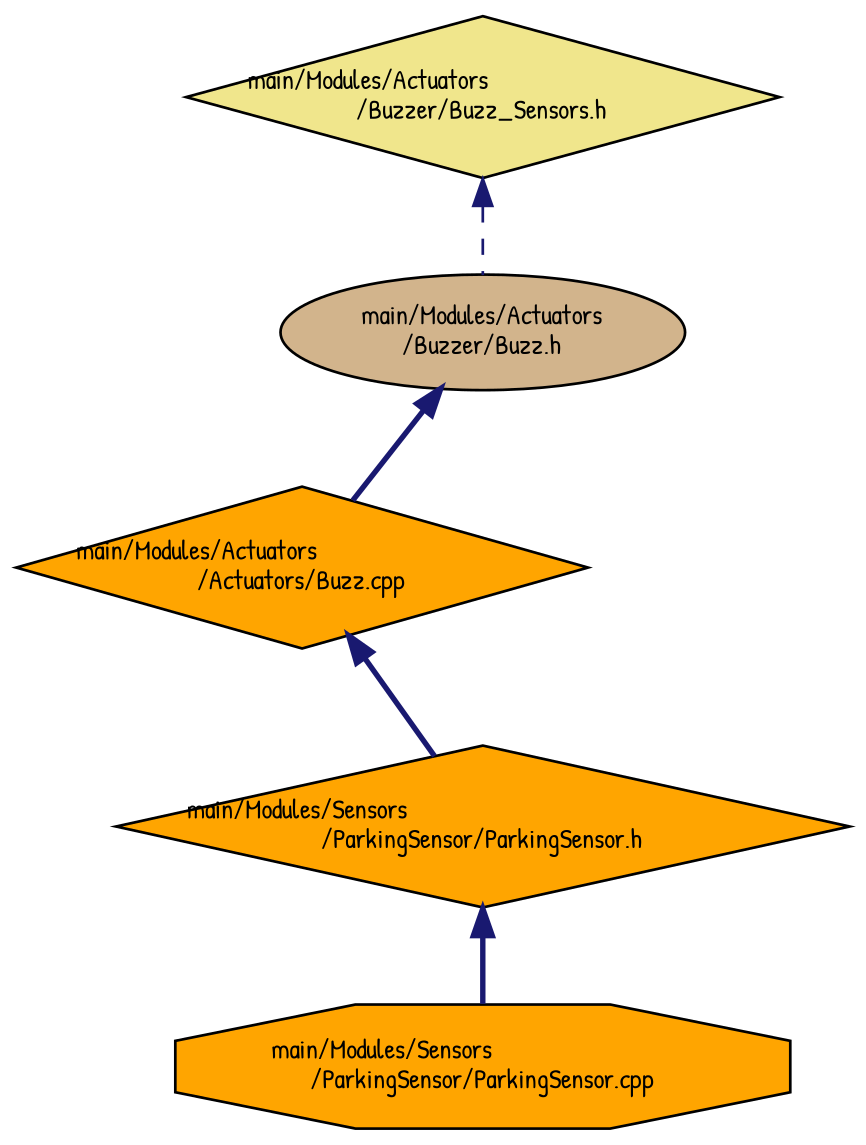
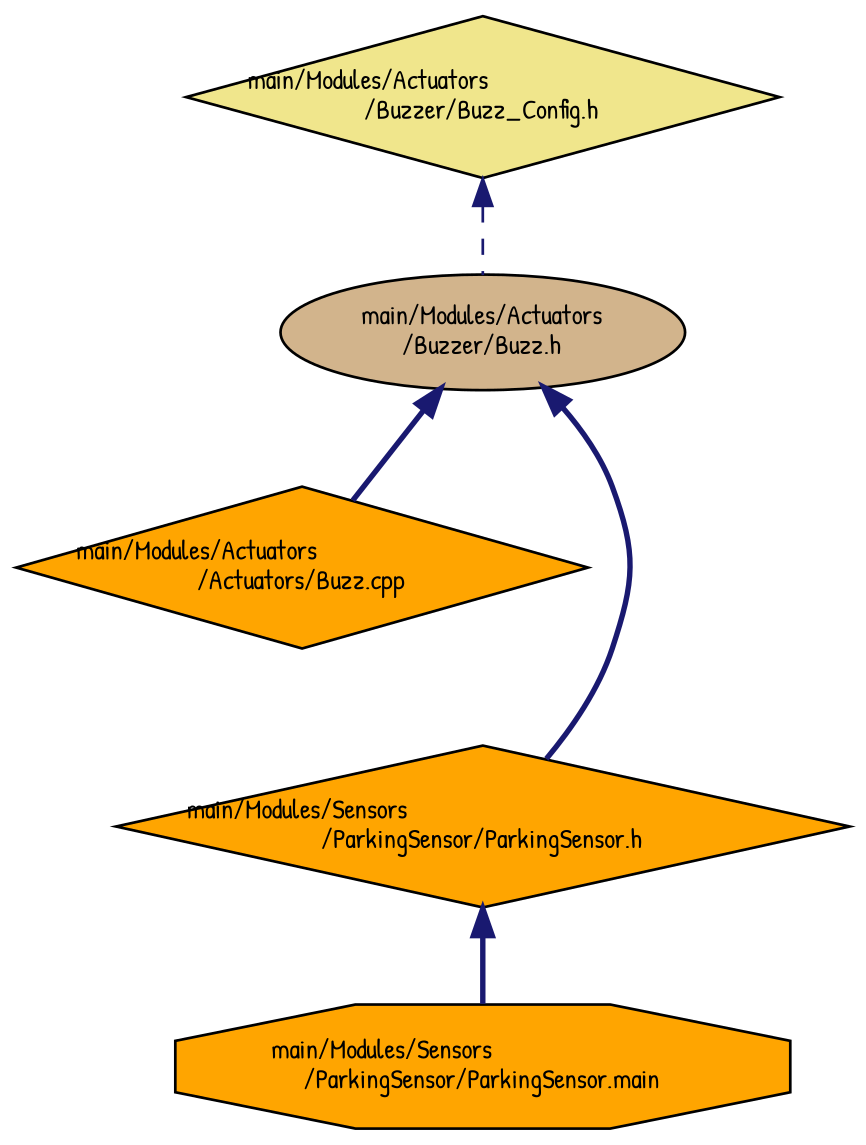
(483, 97) -> (483, 97)
(400, 707) -> (629, 585)
(483, 1067) -> (483, 1067)
